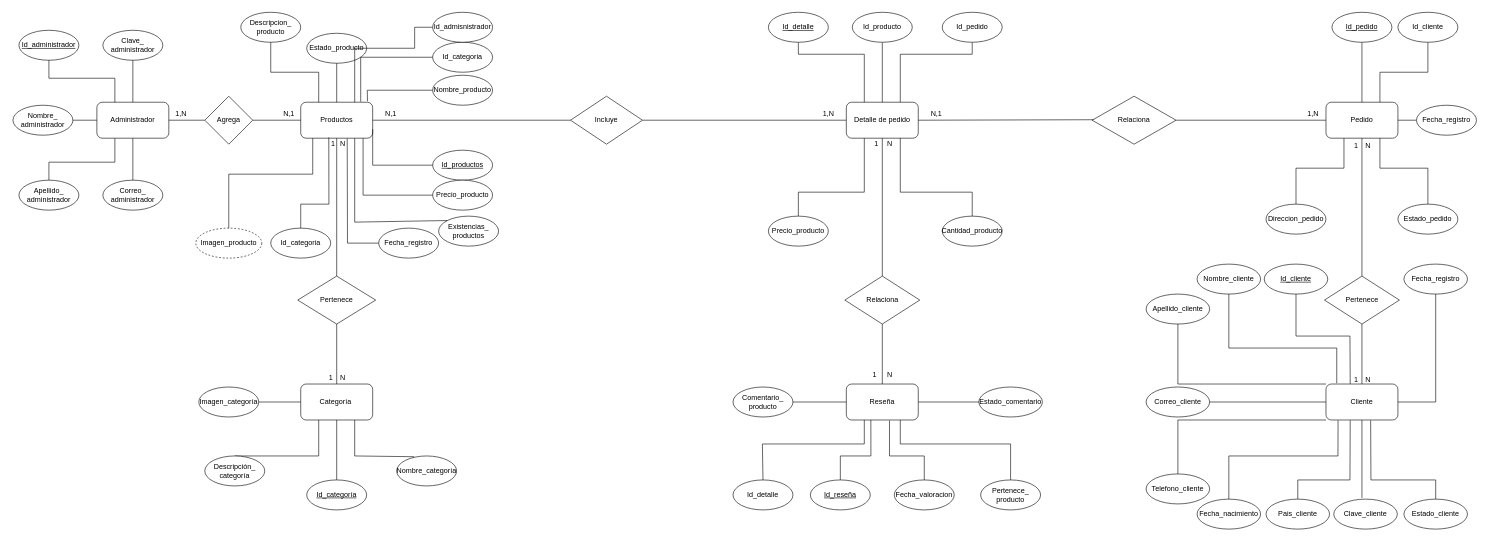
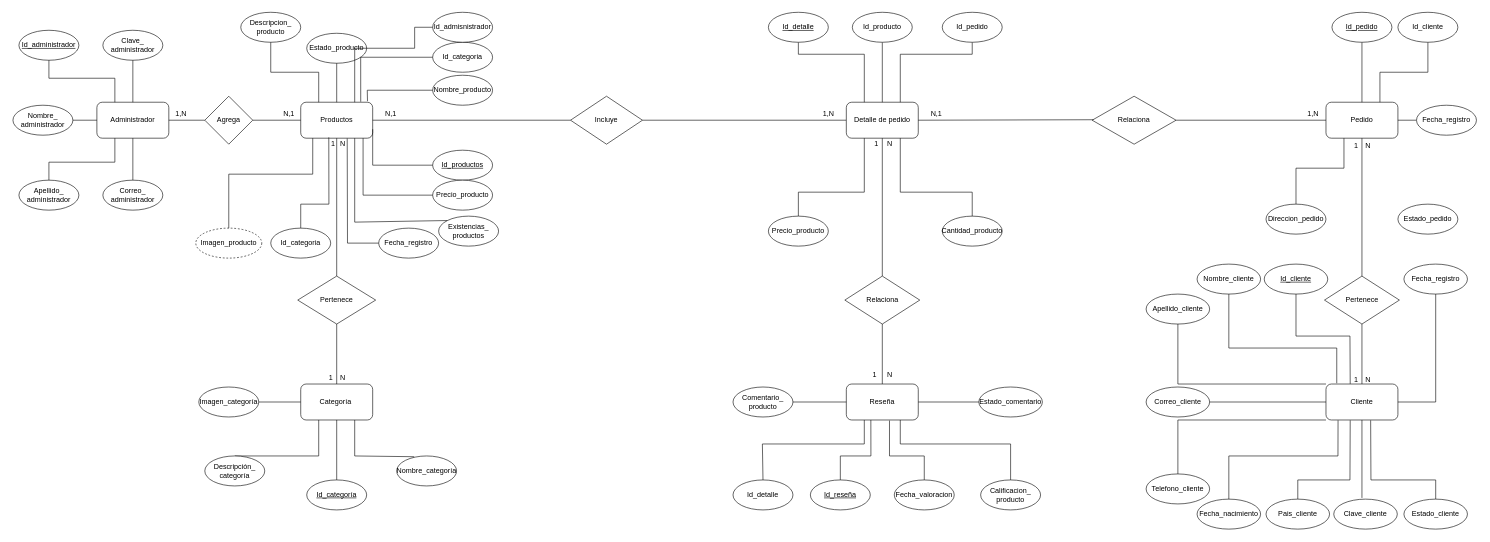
(1407, 168) -> none
(1011, 495) -> (1011, 495)
